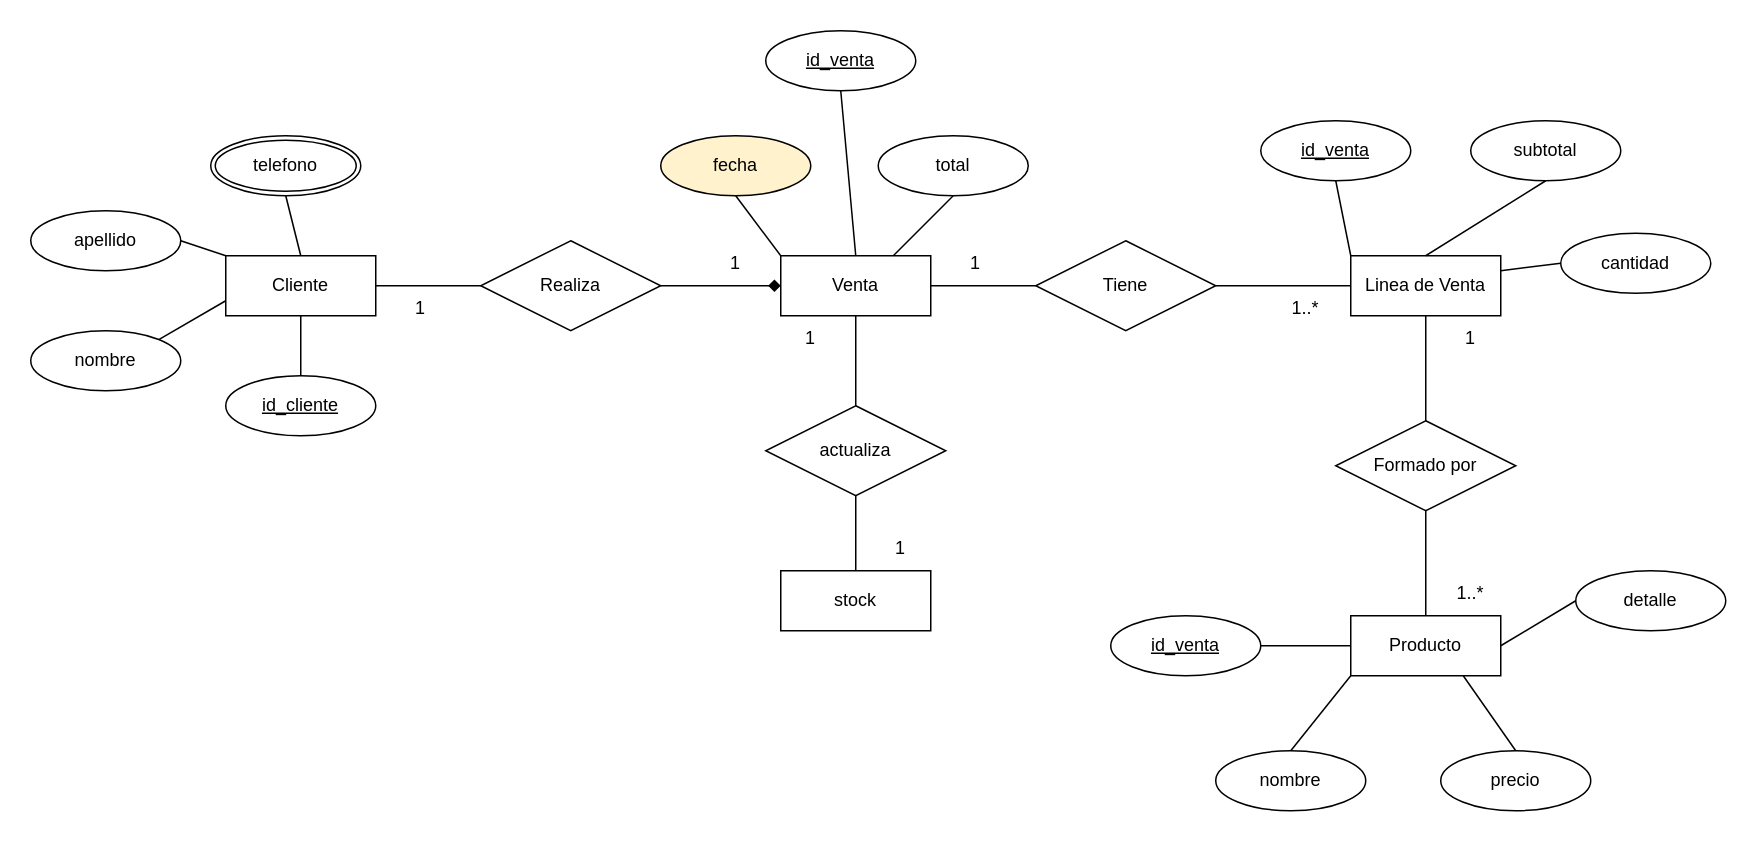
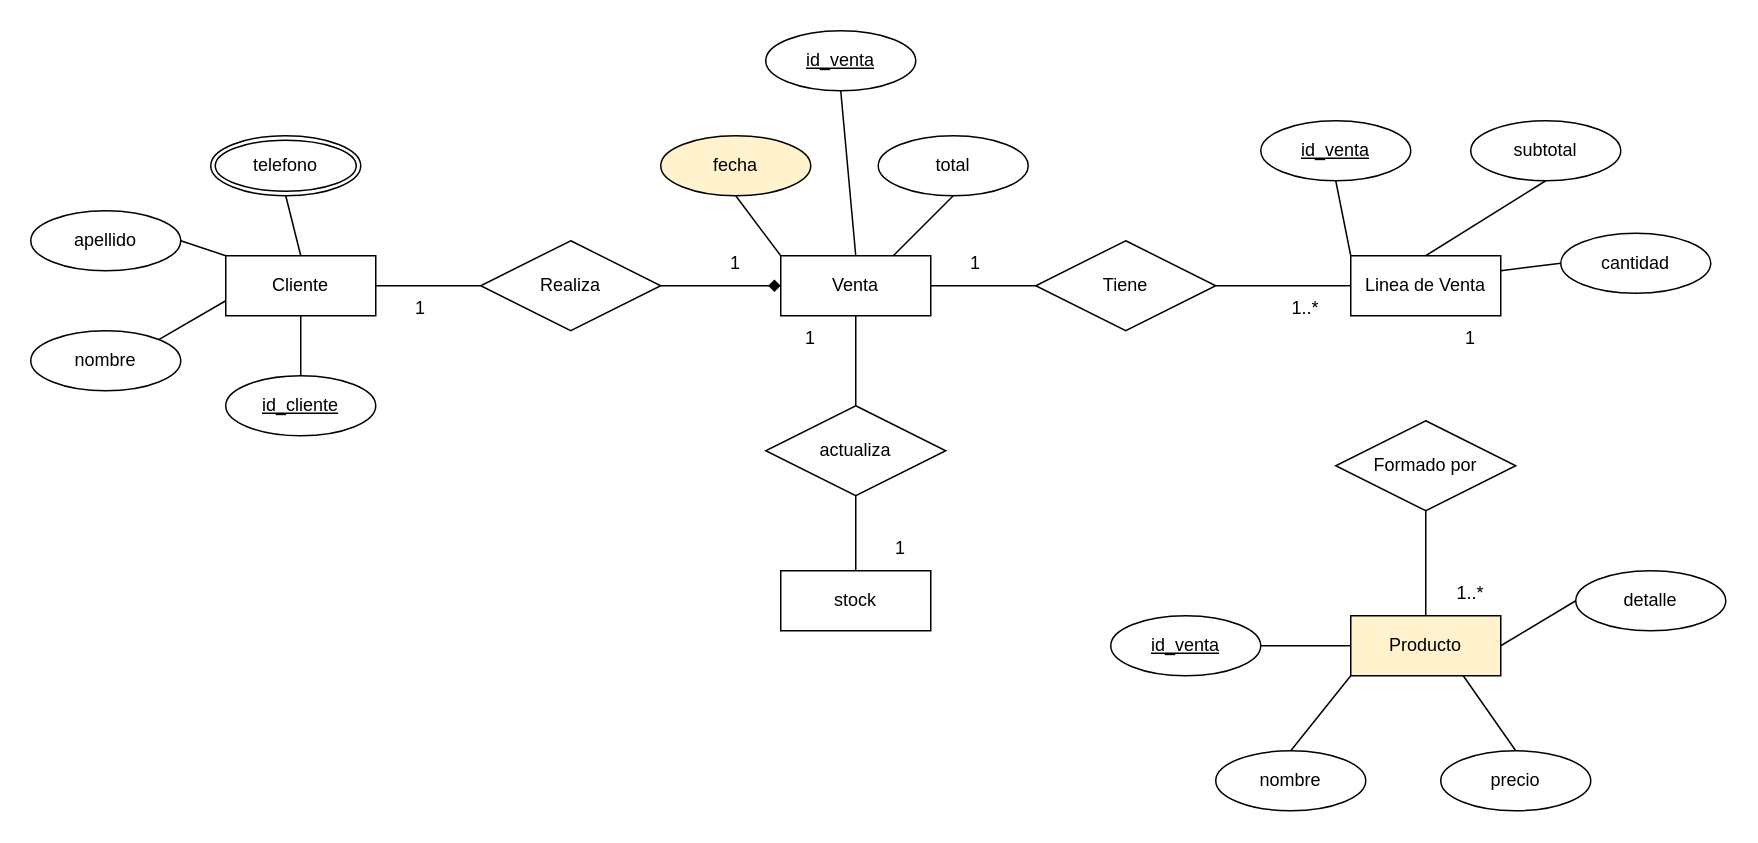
(1426, 369) -> none
(1426, 646) -> (1426, 646)
